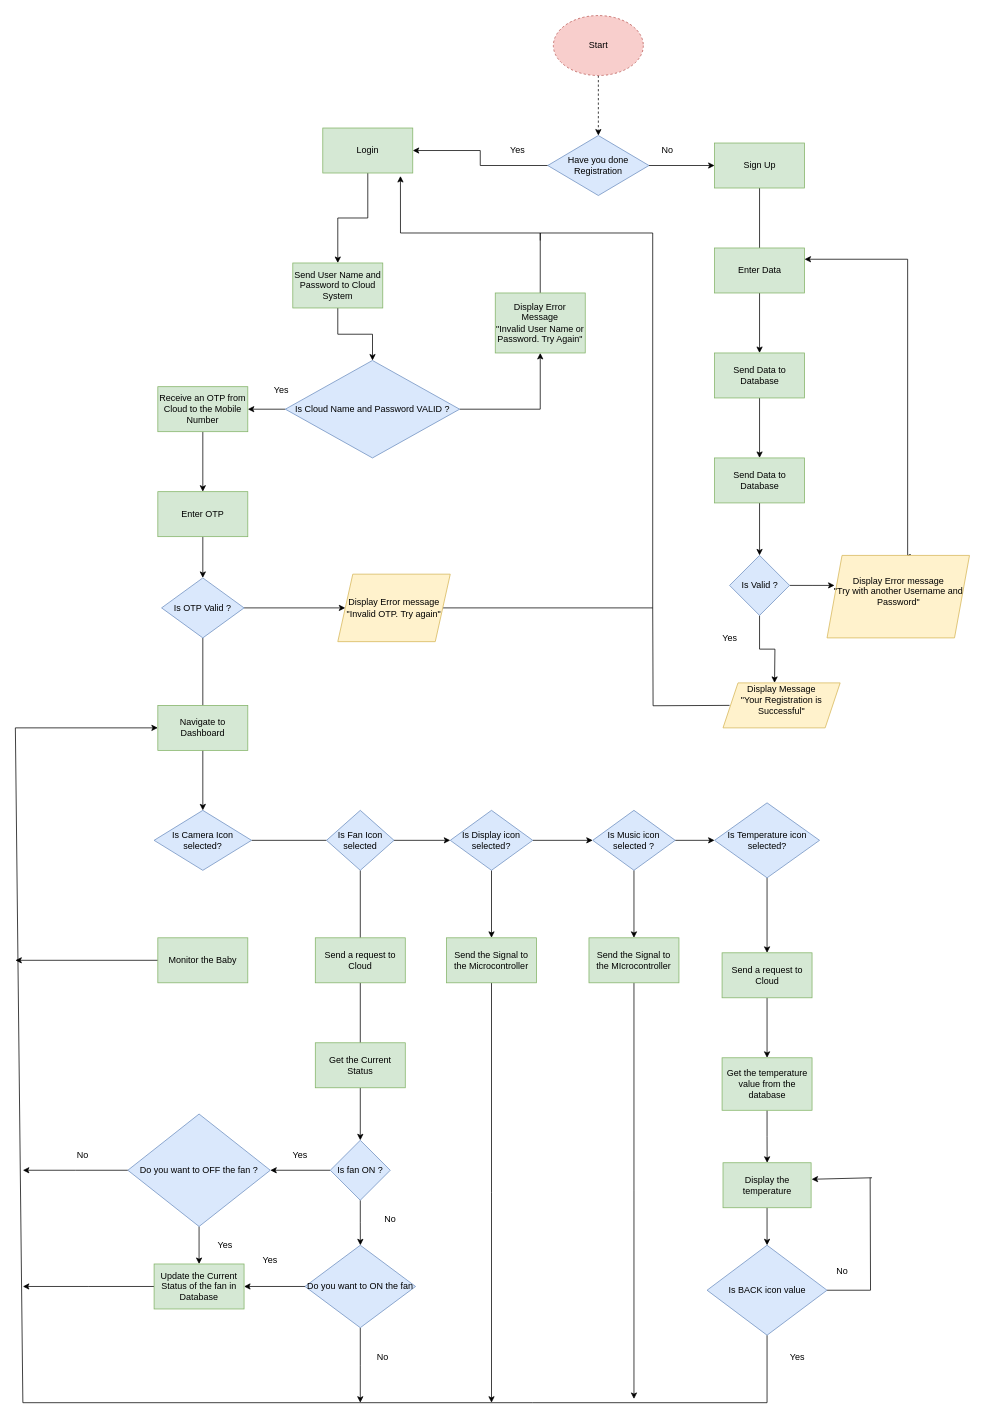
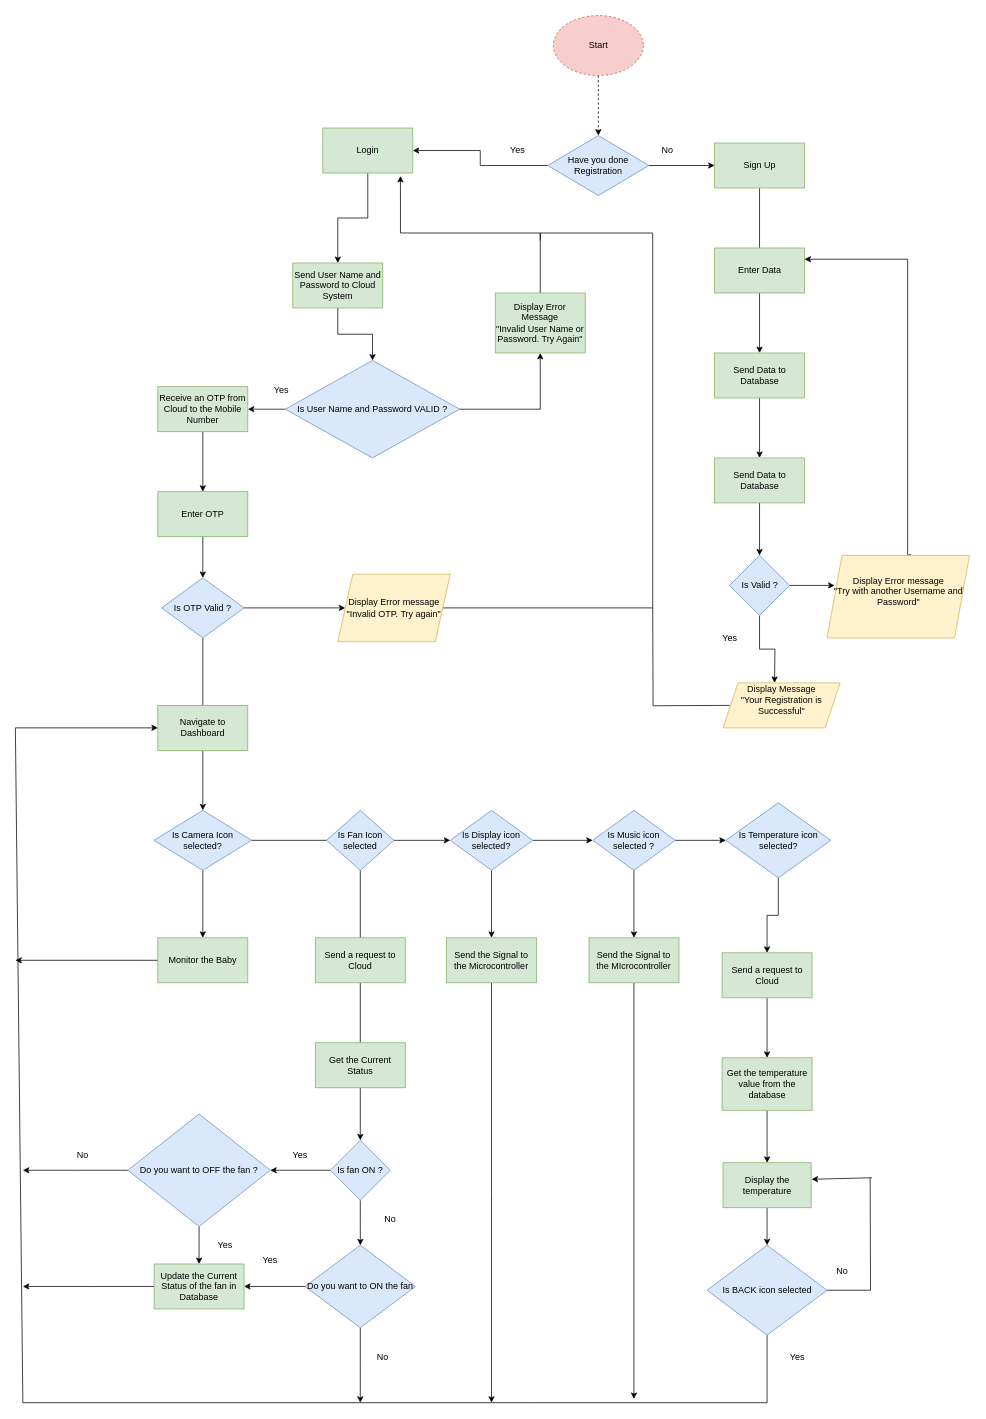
(373, 409) -> (373, 409)
(767, 840) -> (779, 840)
none -> (203, 902)
(768, 1290) -> (768, 1290)
